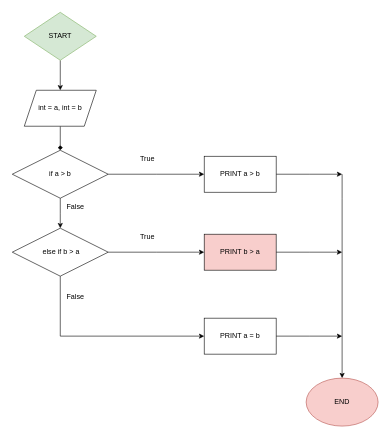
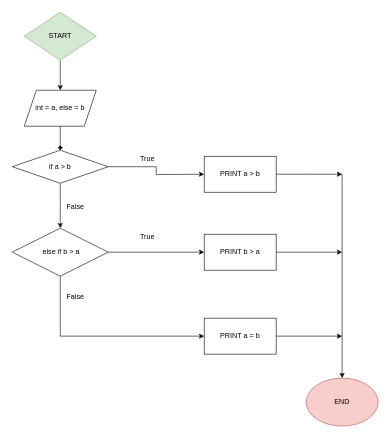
(60, 108) -> (60, 108)
(60, 174) -> (60, 167)
(240, 252) -> (240, 252)
